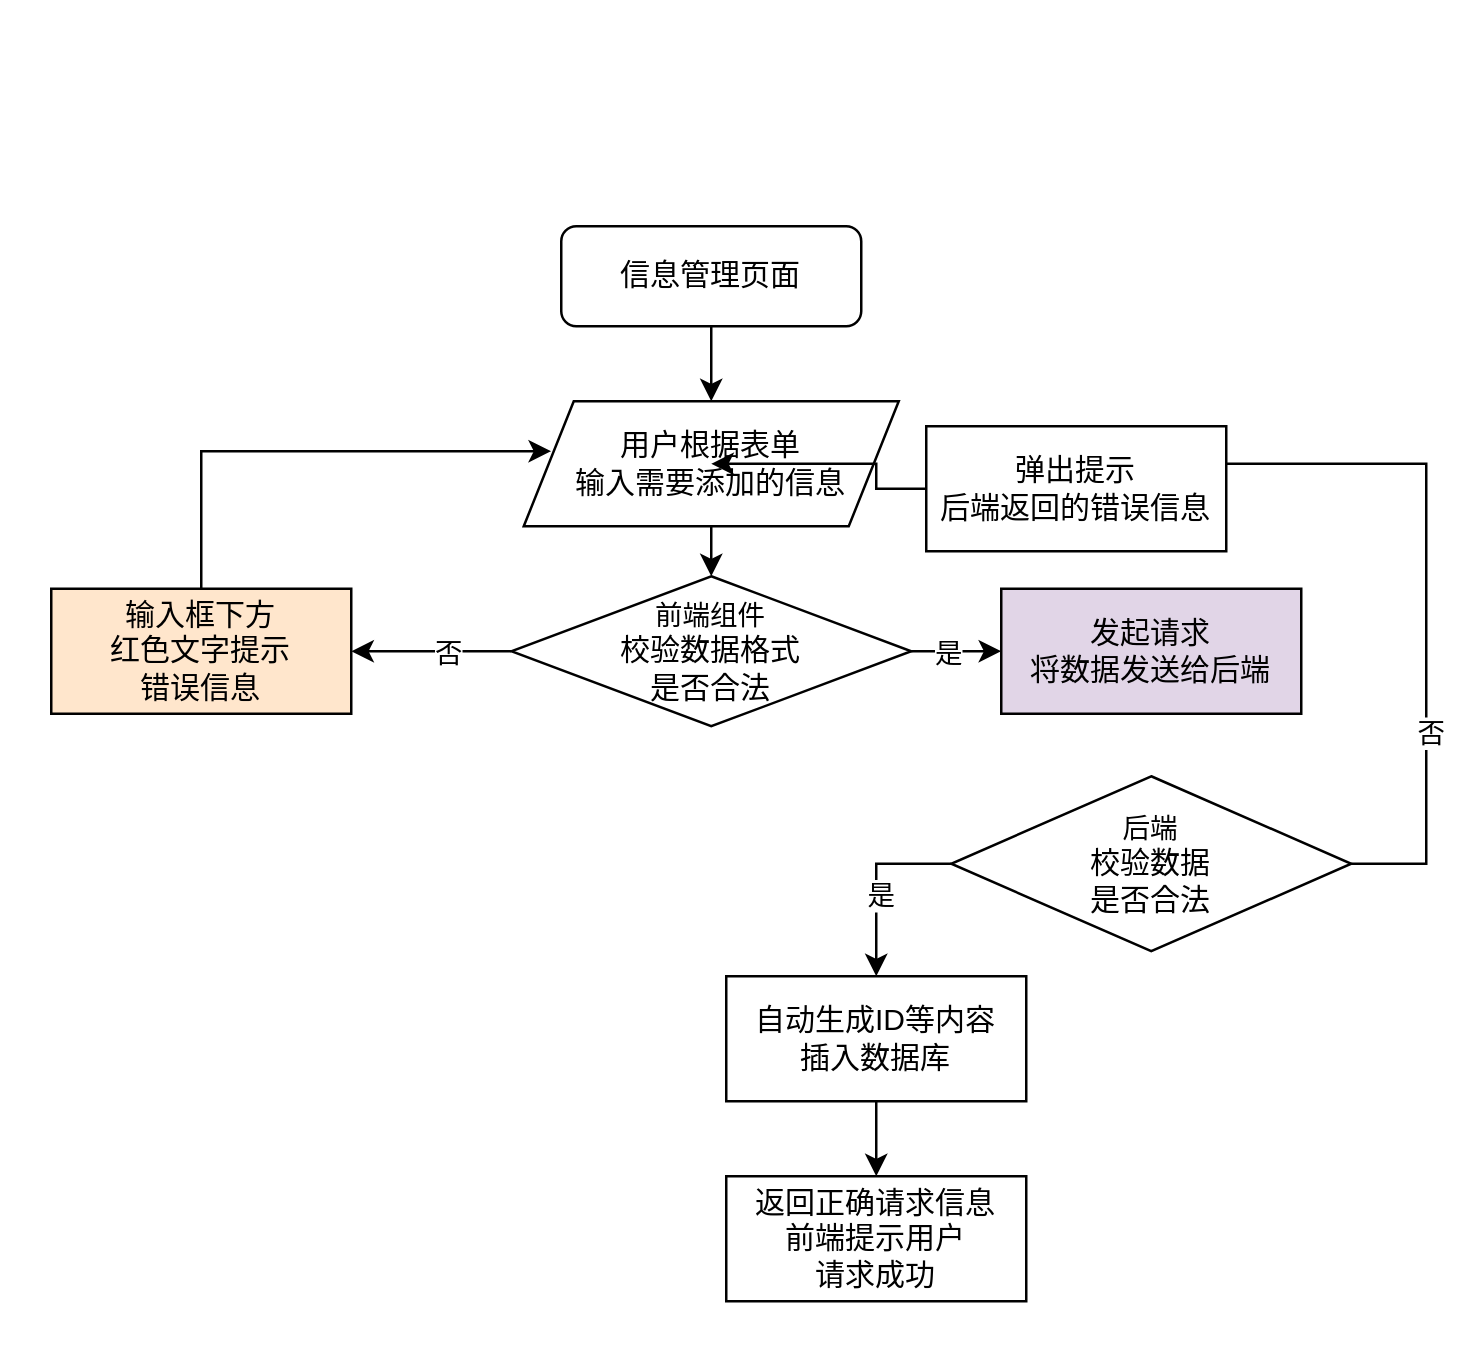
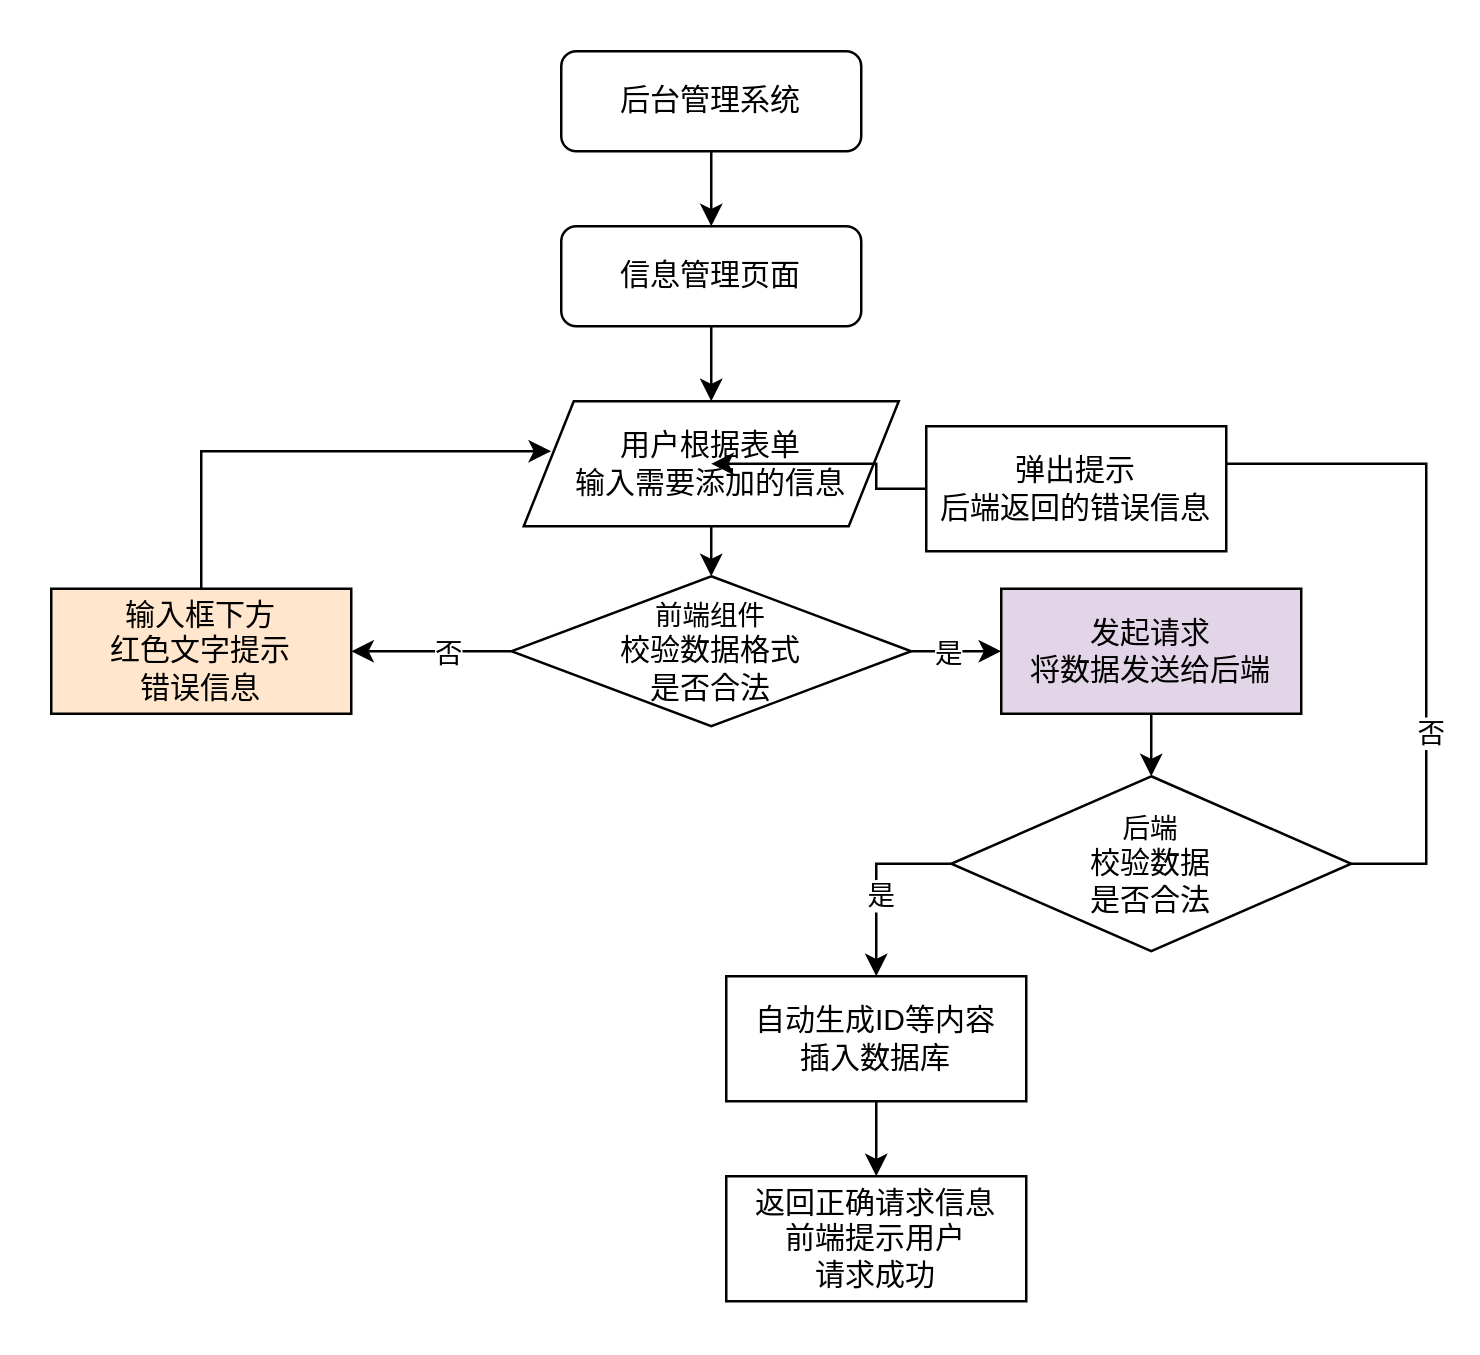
none -> (711, 101)
none -> (711, 197)
none -> (1151, 754)
